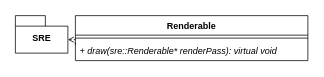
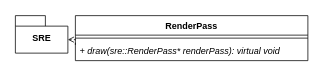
(191, 26) -> (191, 26)
(191, 51) -> (192, 51)
